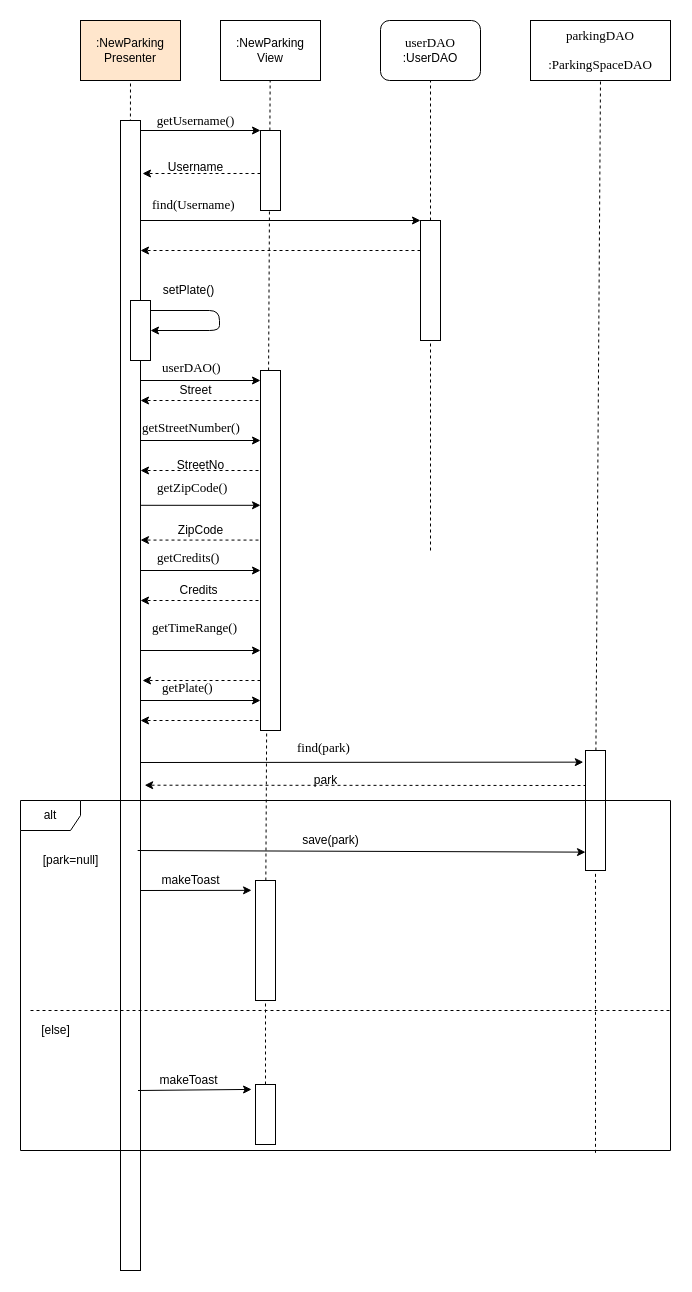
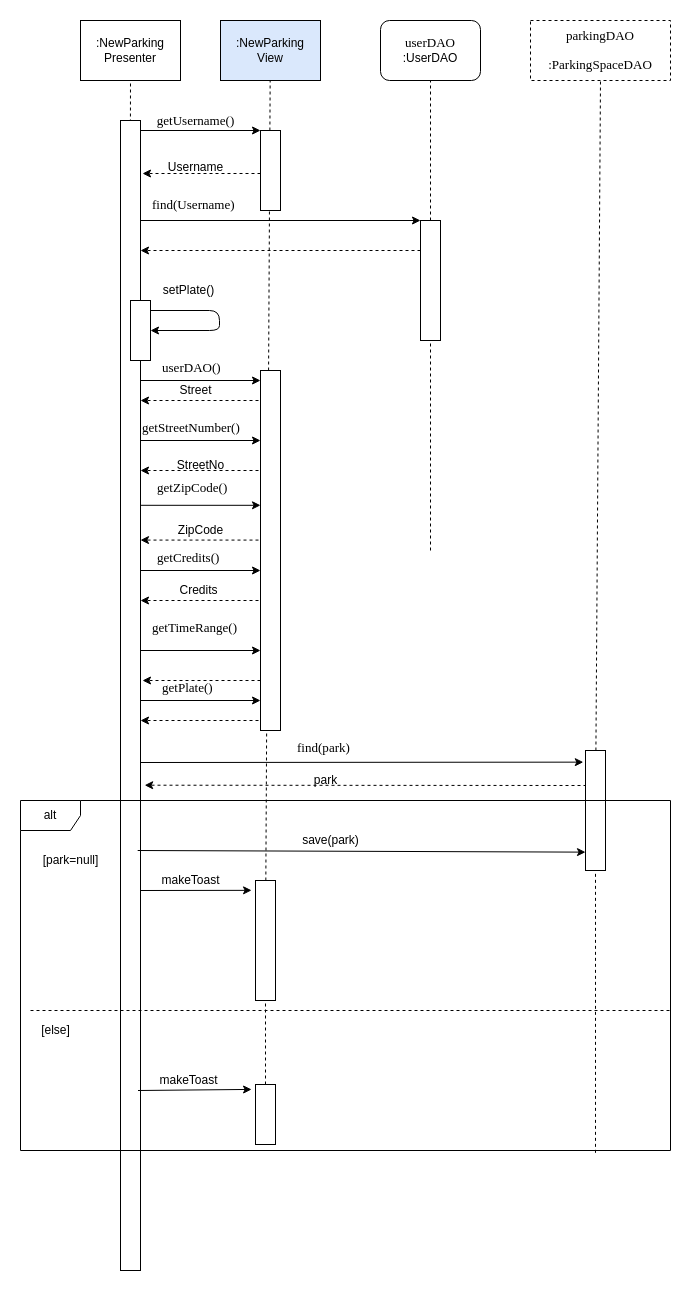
(131, 51) -> (131, 51)
(271, 51) -> (271, 51)
(601, 51) -> (601, 51)
